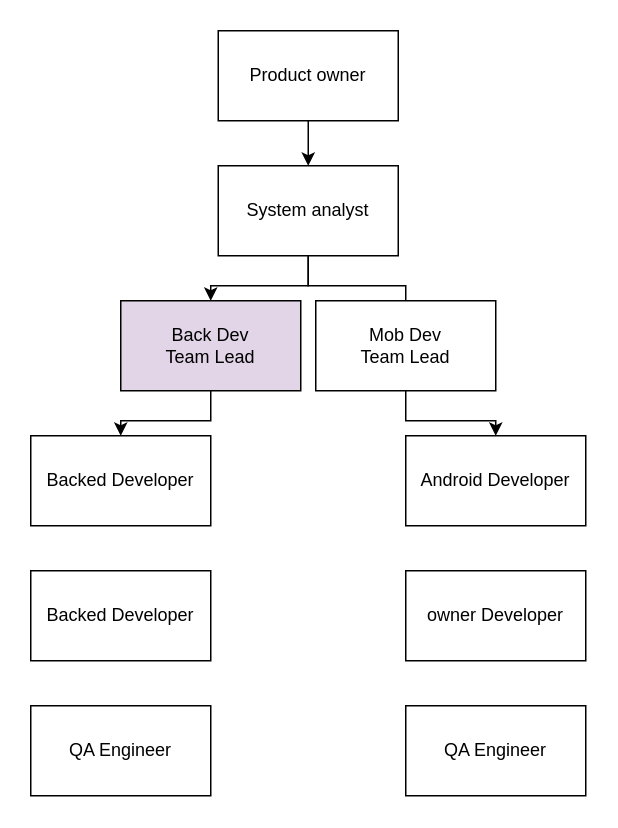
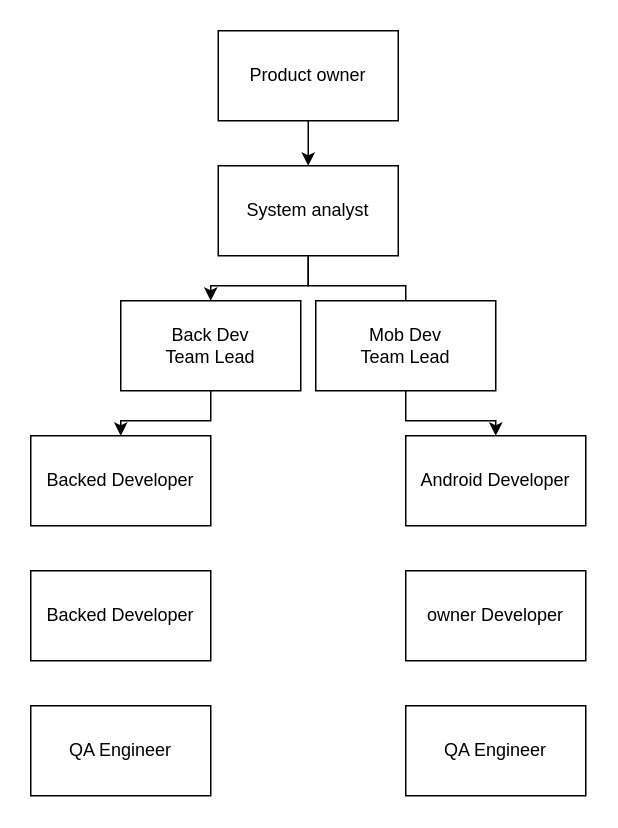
(211, 346) -> (211, 346)
